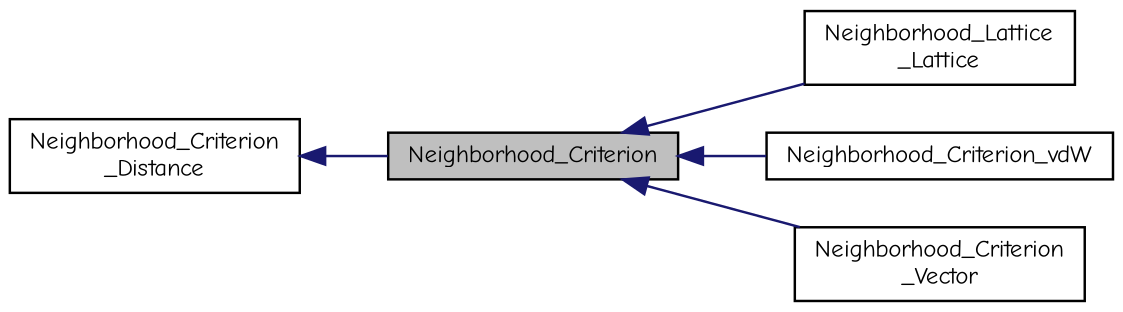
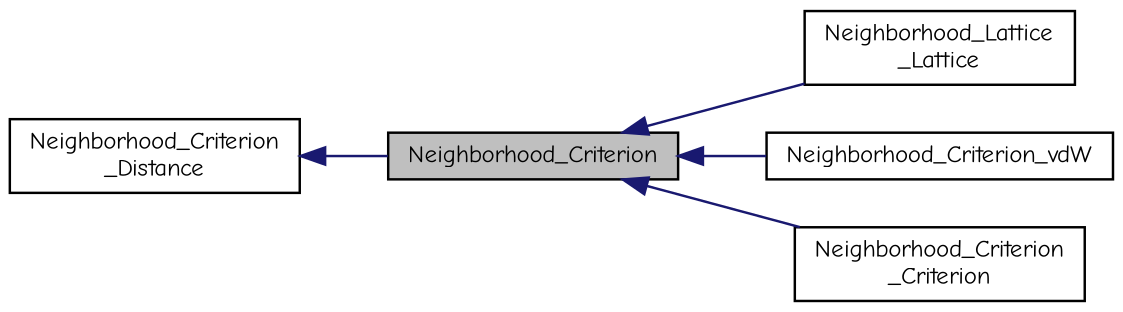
(940, 264) -> (940, 264)
